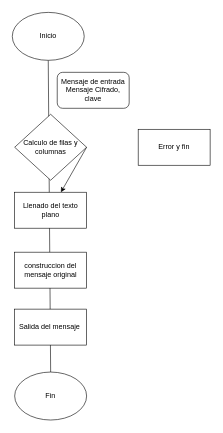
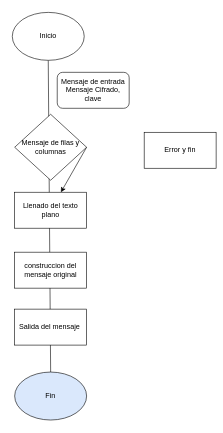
(51, 147) -> (51, 147)
(174, 147) -> (180, 150)
(51, 396) -> (51, 396)
